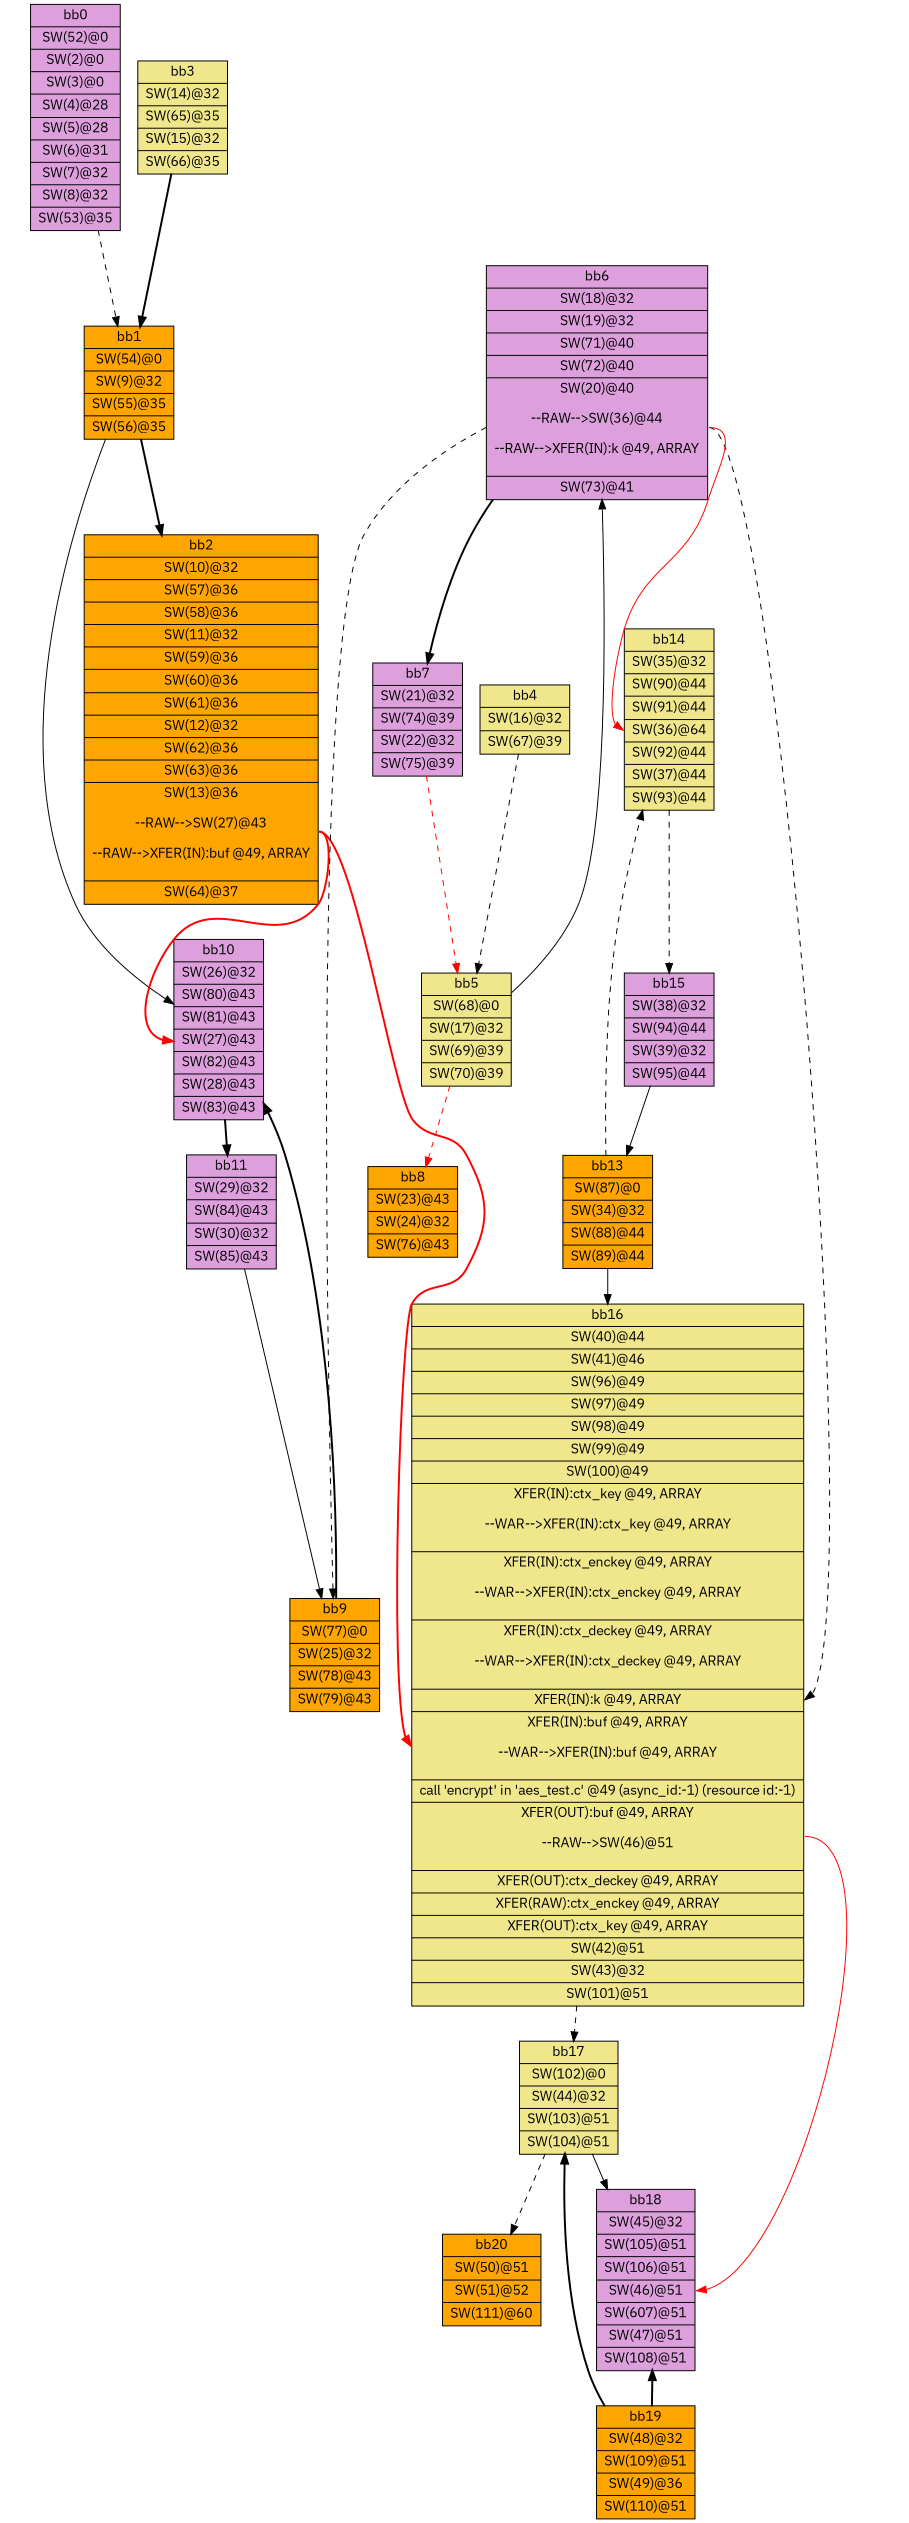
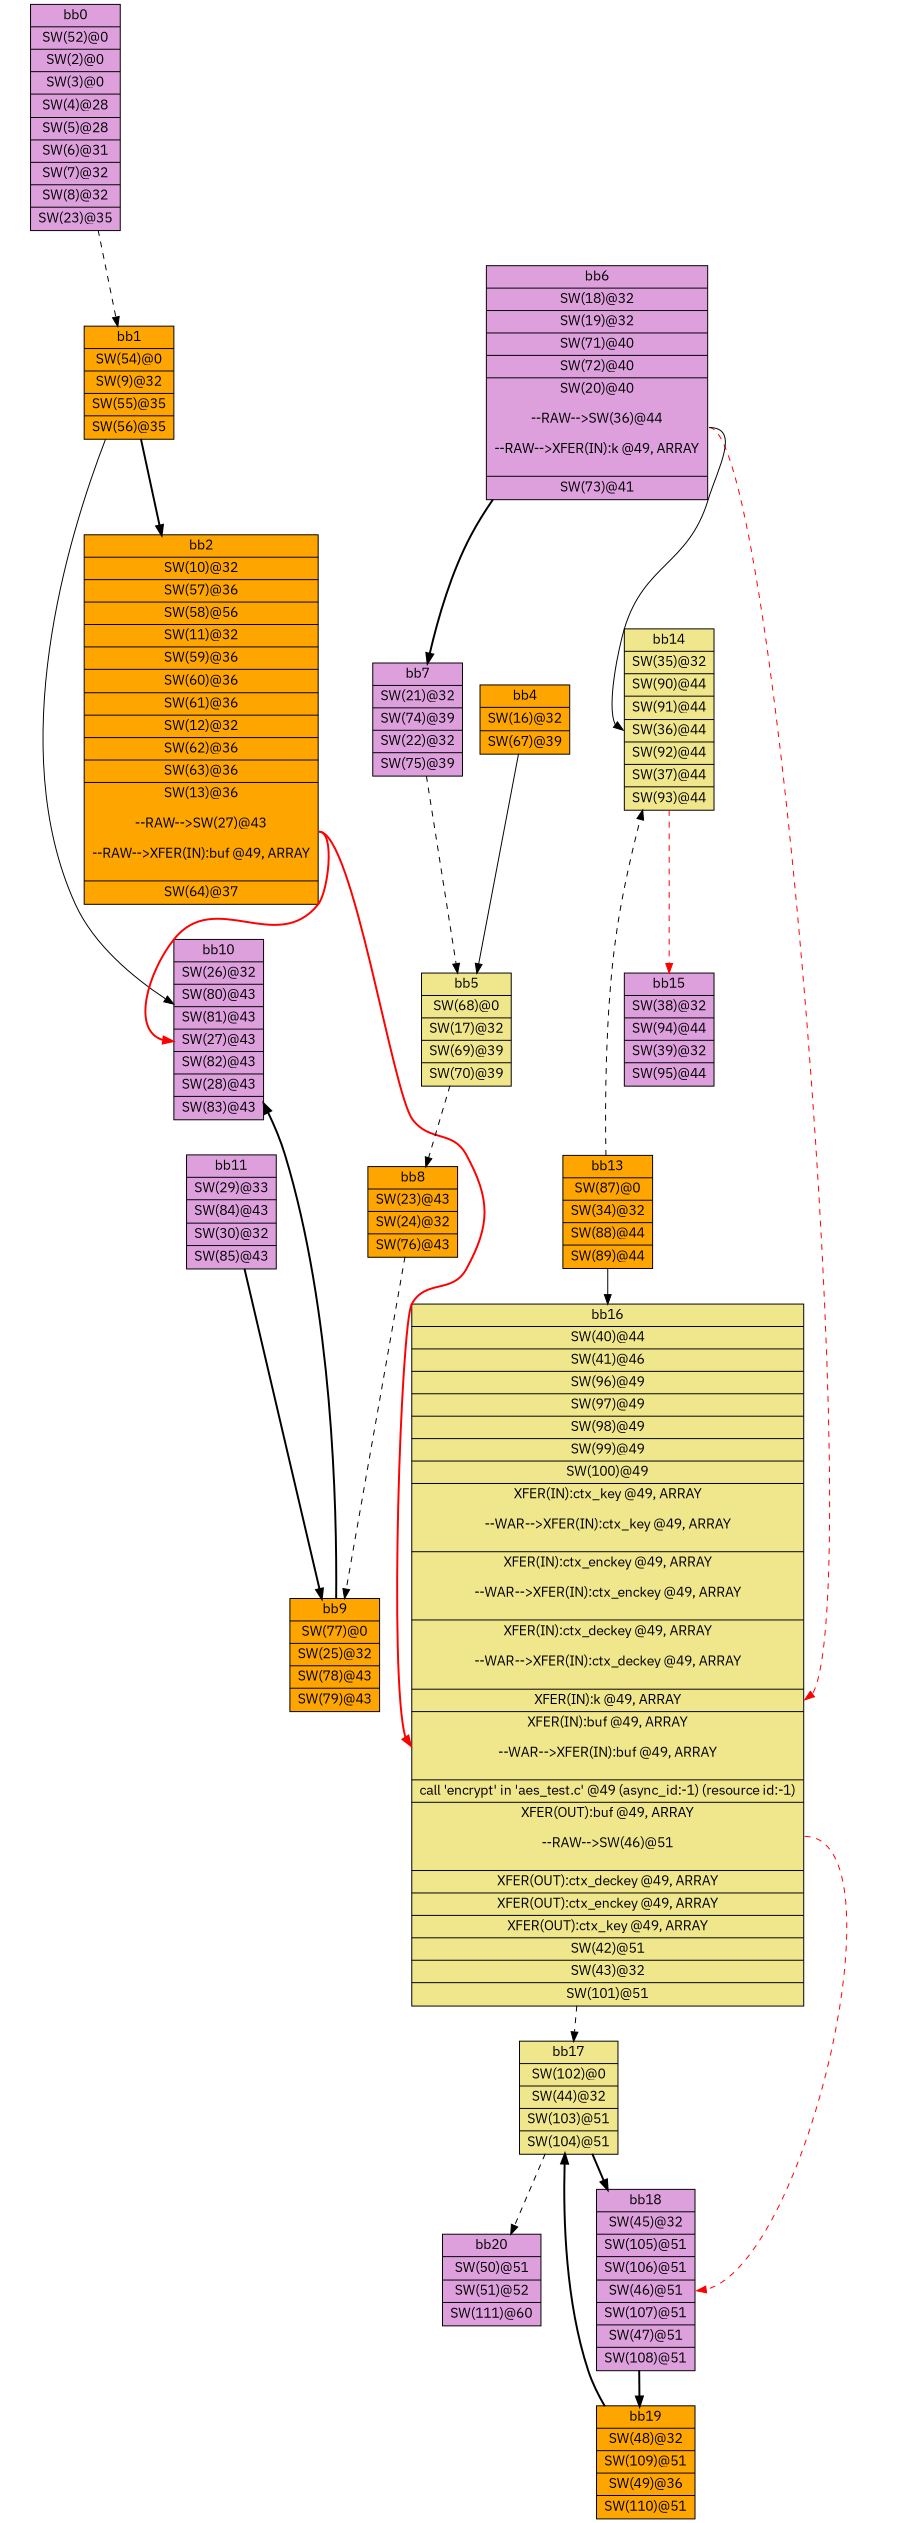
(183, 117) -> none
(75, 218) -> (75, 218)
(662, 569) -> (662, 569)
(201, 613) -> (201, 613)
(525, 720) -> (525, 720)
(669, 730) -> (669, 730)
(600, 764) -> none
(499, 859) -> (499, 859)
(441, 870) -> (441, 870)
(669, 887) -> (669, 887)
(328, 978) -> (376, 1423)
(809, 1056) -> (809, 1056)
(640, 1116) -> none
(439, 1122) -> (439, 1122)
(226, 1132) -> none
(231, 1188) -> (231, 1188)
(282, 1429) -> (282, 1429)
(608, 1904) -> (608, 1904)
(826, 2072) -> (826, 2072)
(598, 2167) -> (598, 2167)
(492, 2280) -> (492, 2280)
(646, 2313) -> (646, 2313)
(652, 2393) -> (639, 2383)
